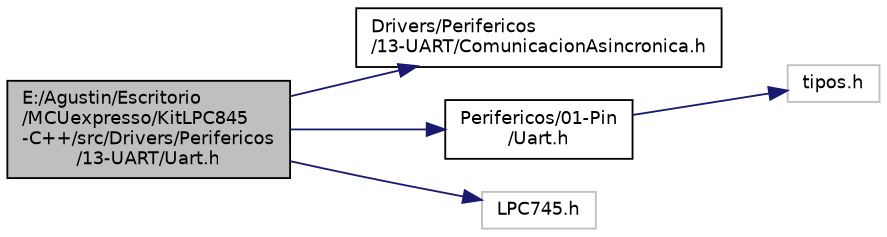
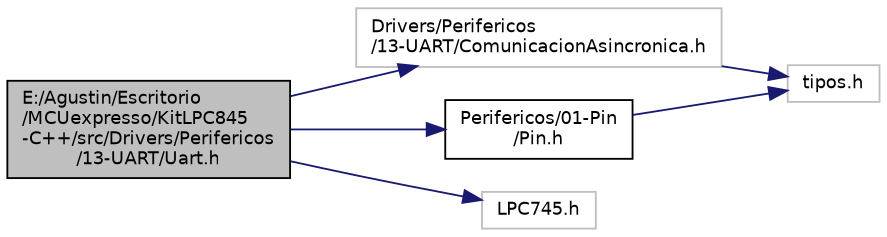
(539, 38) -> (539, 38)
none -> (745, 70)
(539, 129) -> (539, 129)
